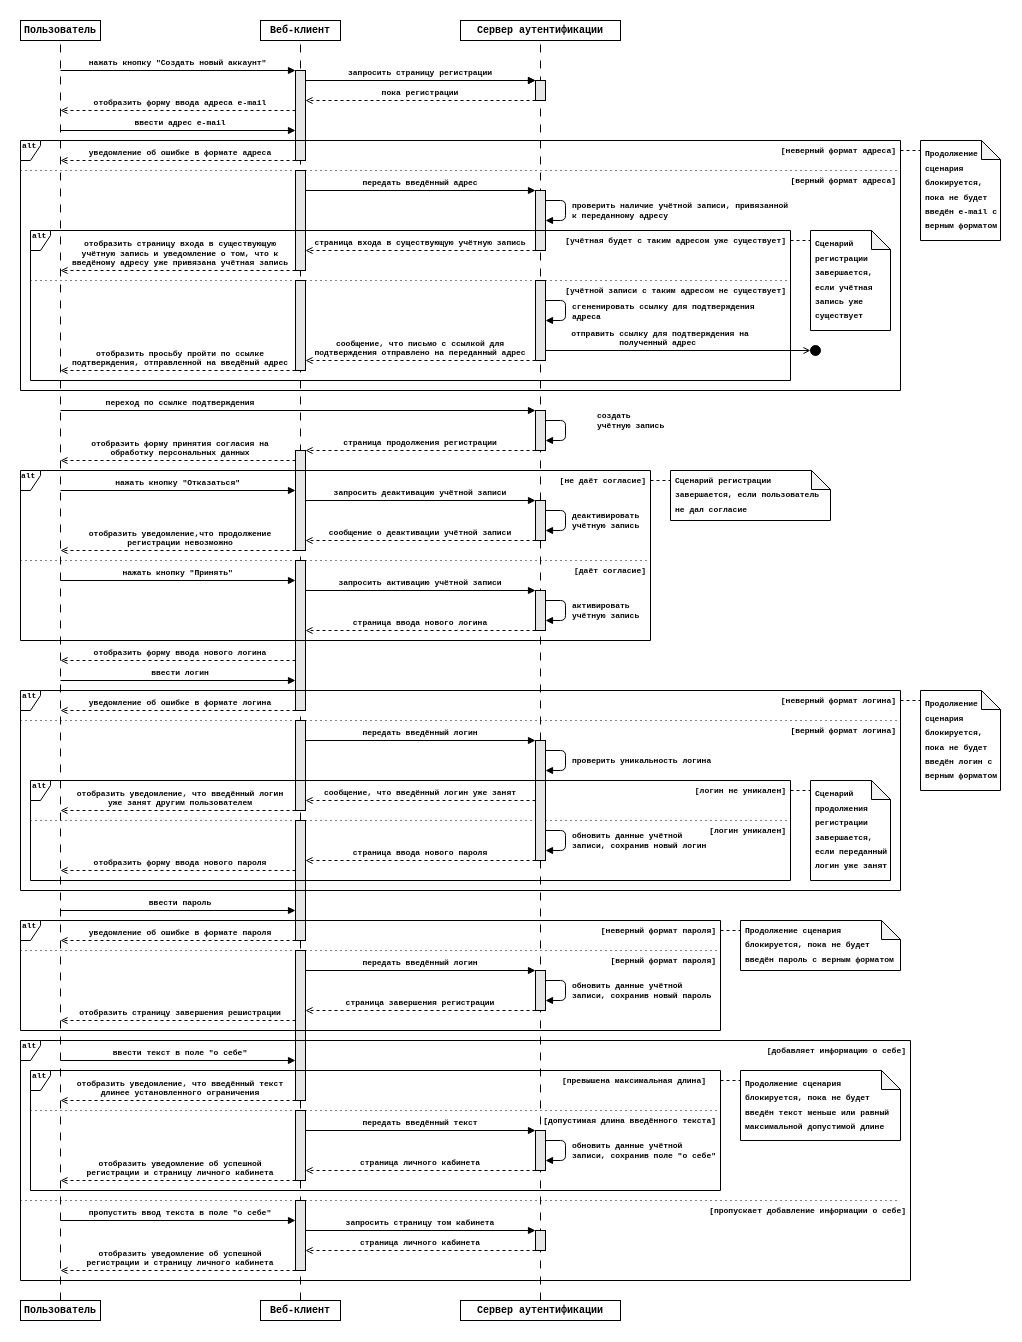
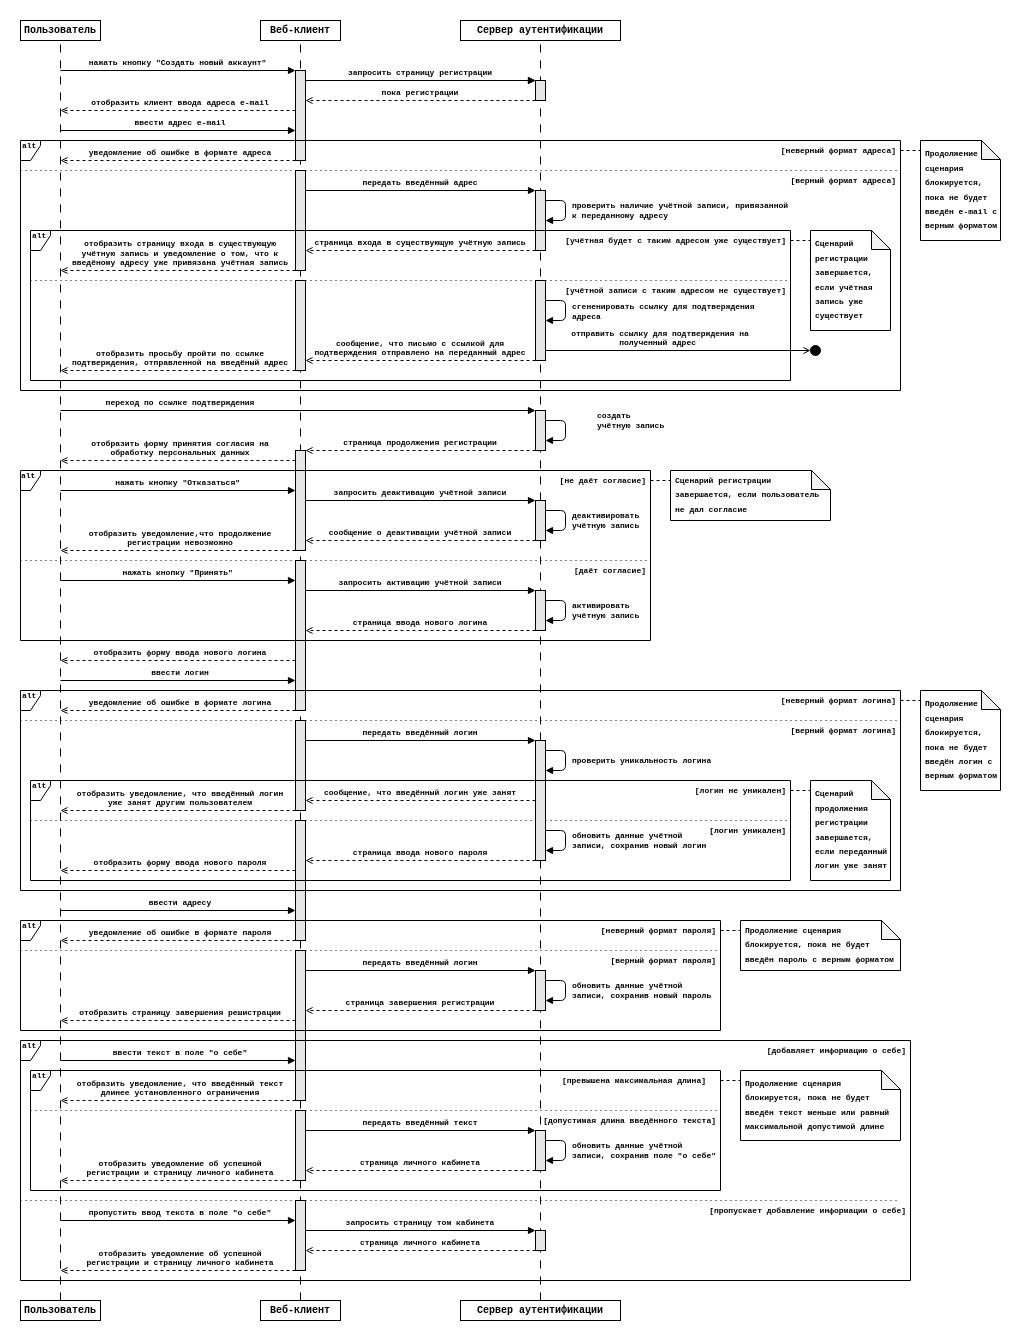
(181, 103) -> (181, 103)
(181, 903) -> (181, 903)
